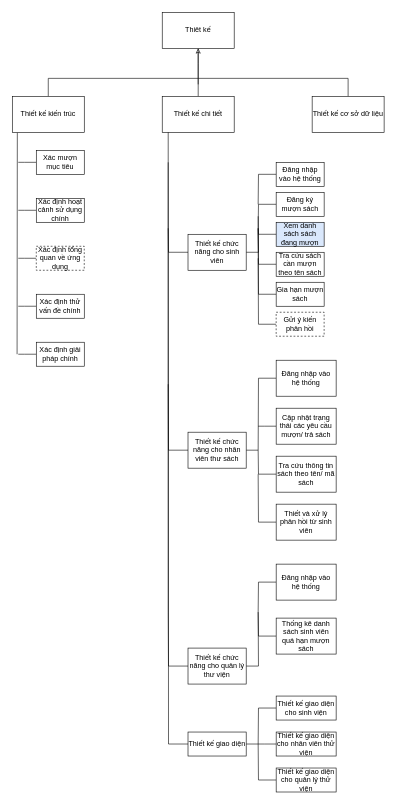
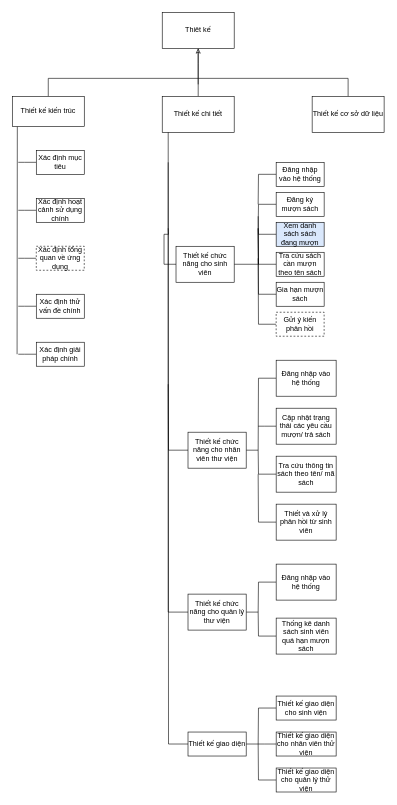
(48, 114) -> (48, 111)
(60, 162) -> (60, 162)
(217, 252) -> (205, 264)
(217, 450) -> (217, 450)
(217, 666) -> (217, 612)
